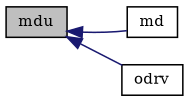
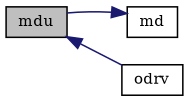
(105, 32) -> (89, 12)
